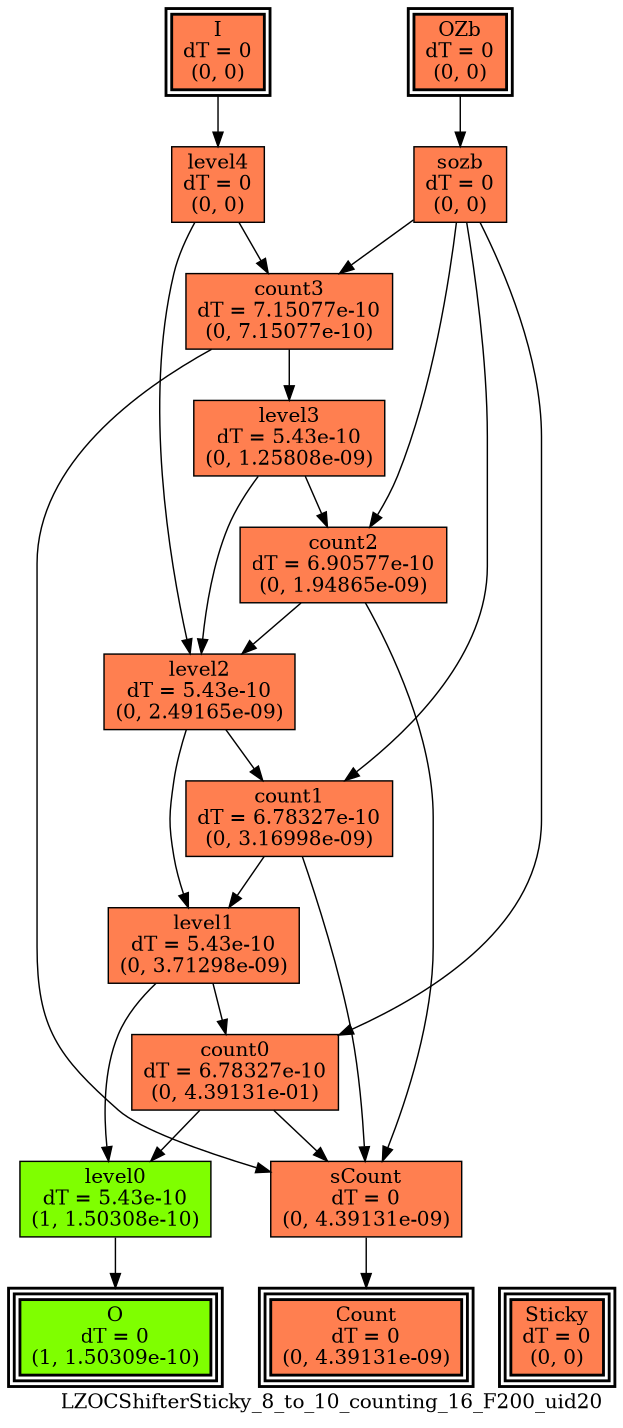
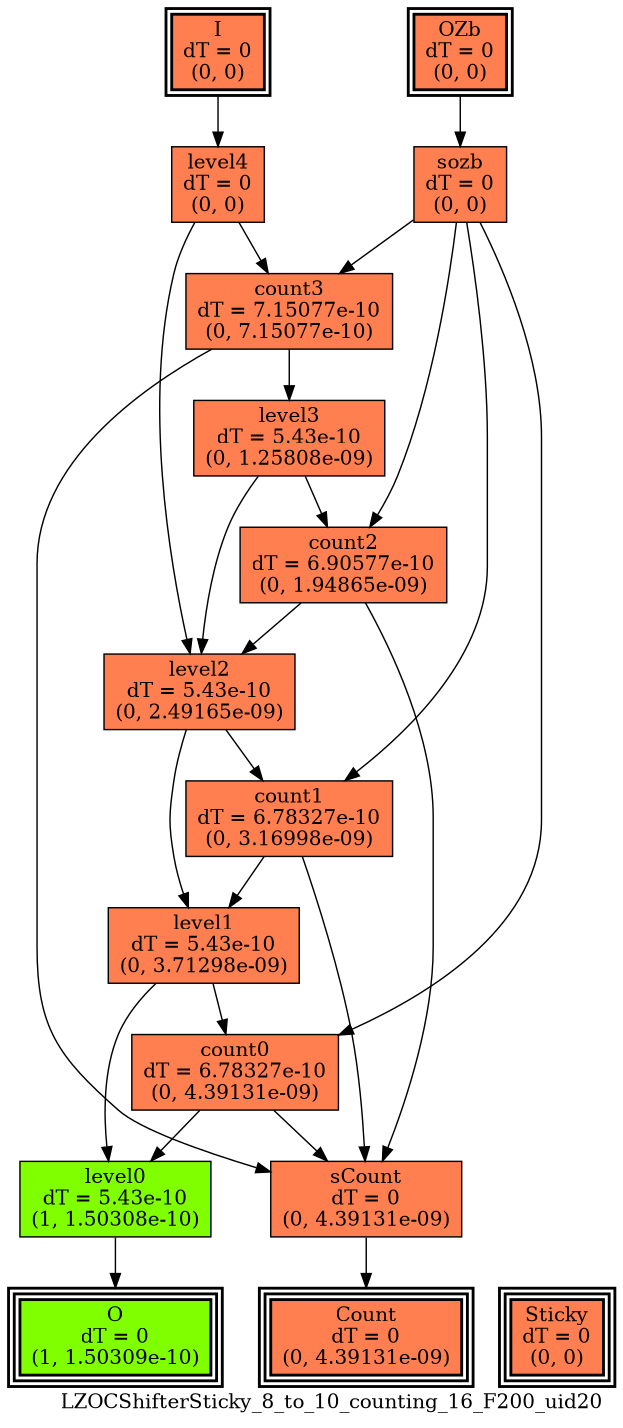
(235, 1072) -> (235, 1072)
